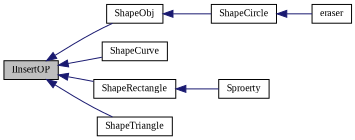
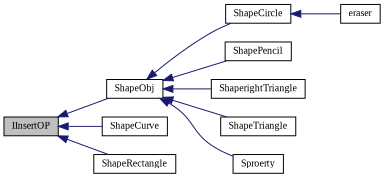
none -> (258, 51)
(202, 89) -> (198, 133)
none -> (258, 89)
(83, 102) -> (200, 109)
